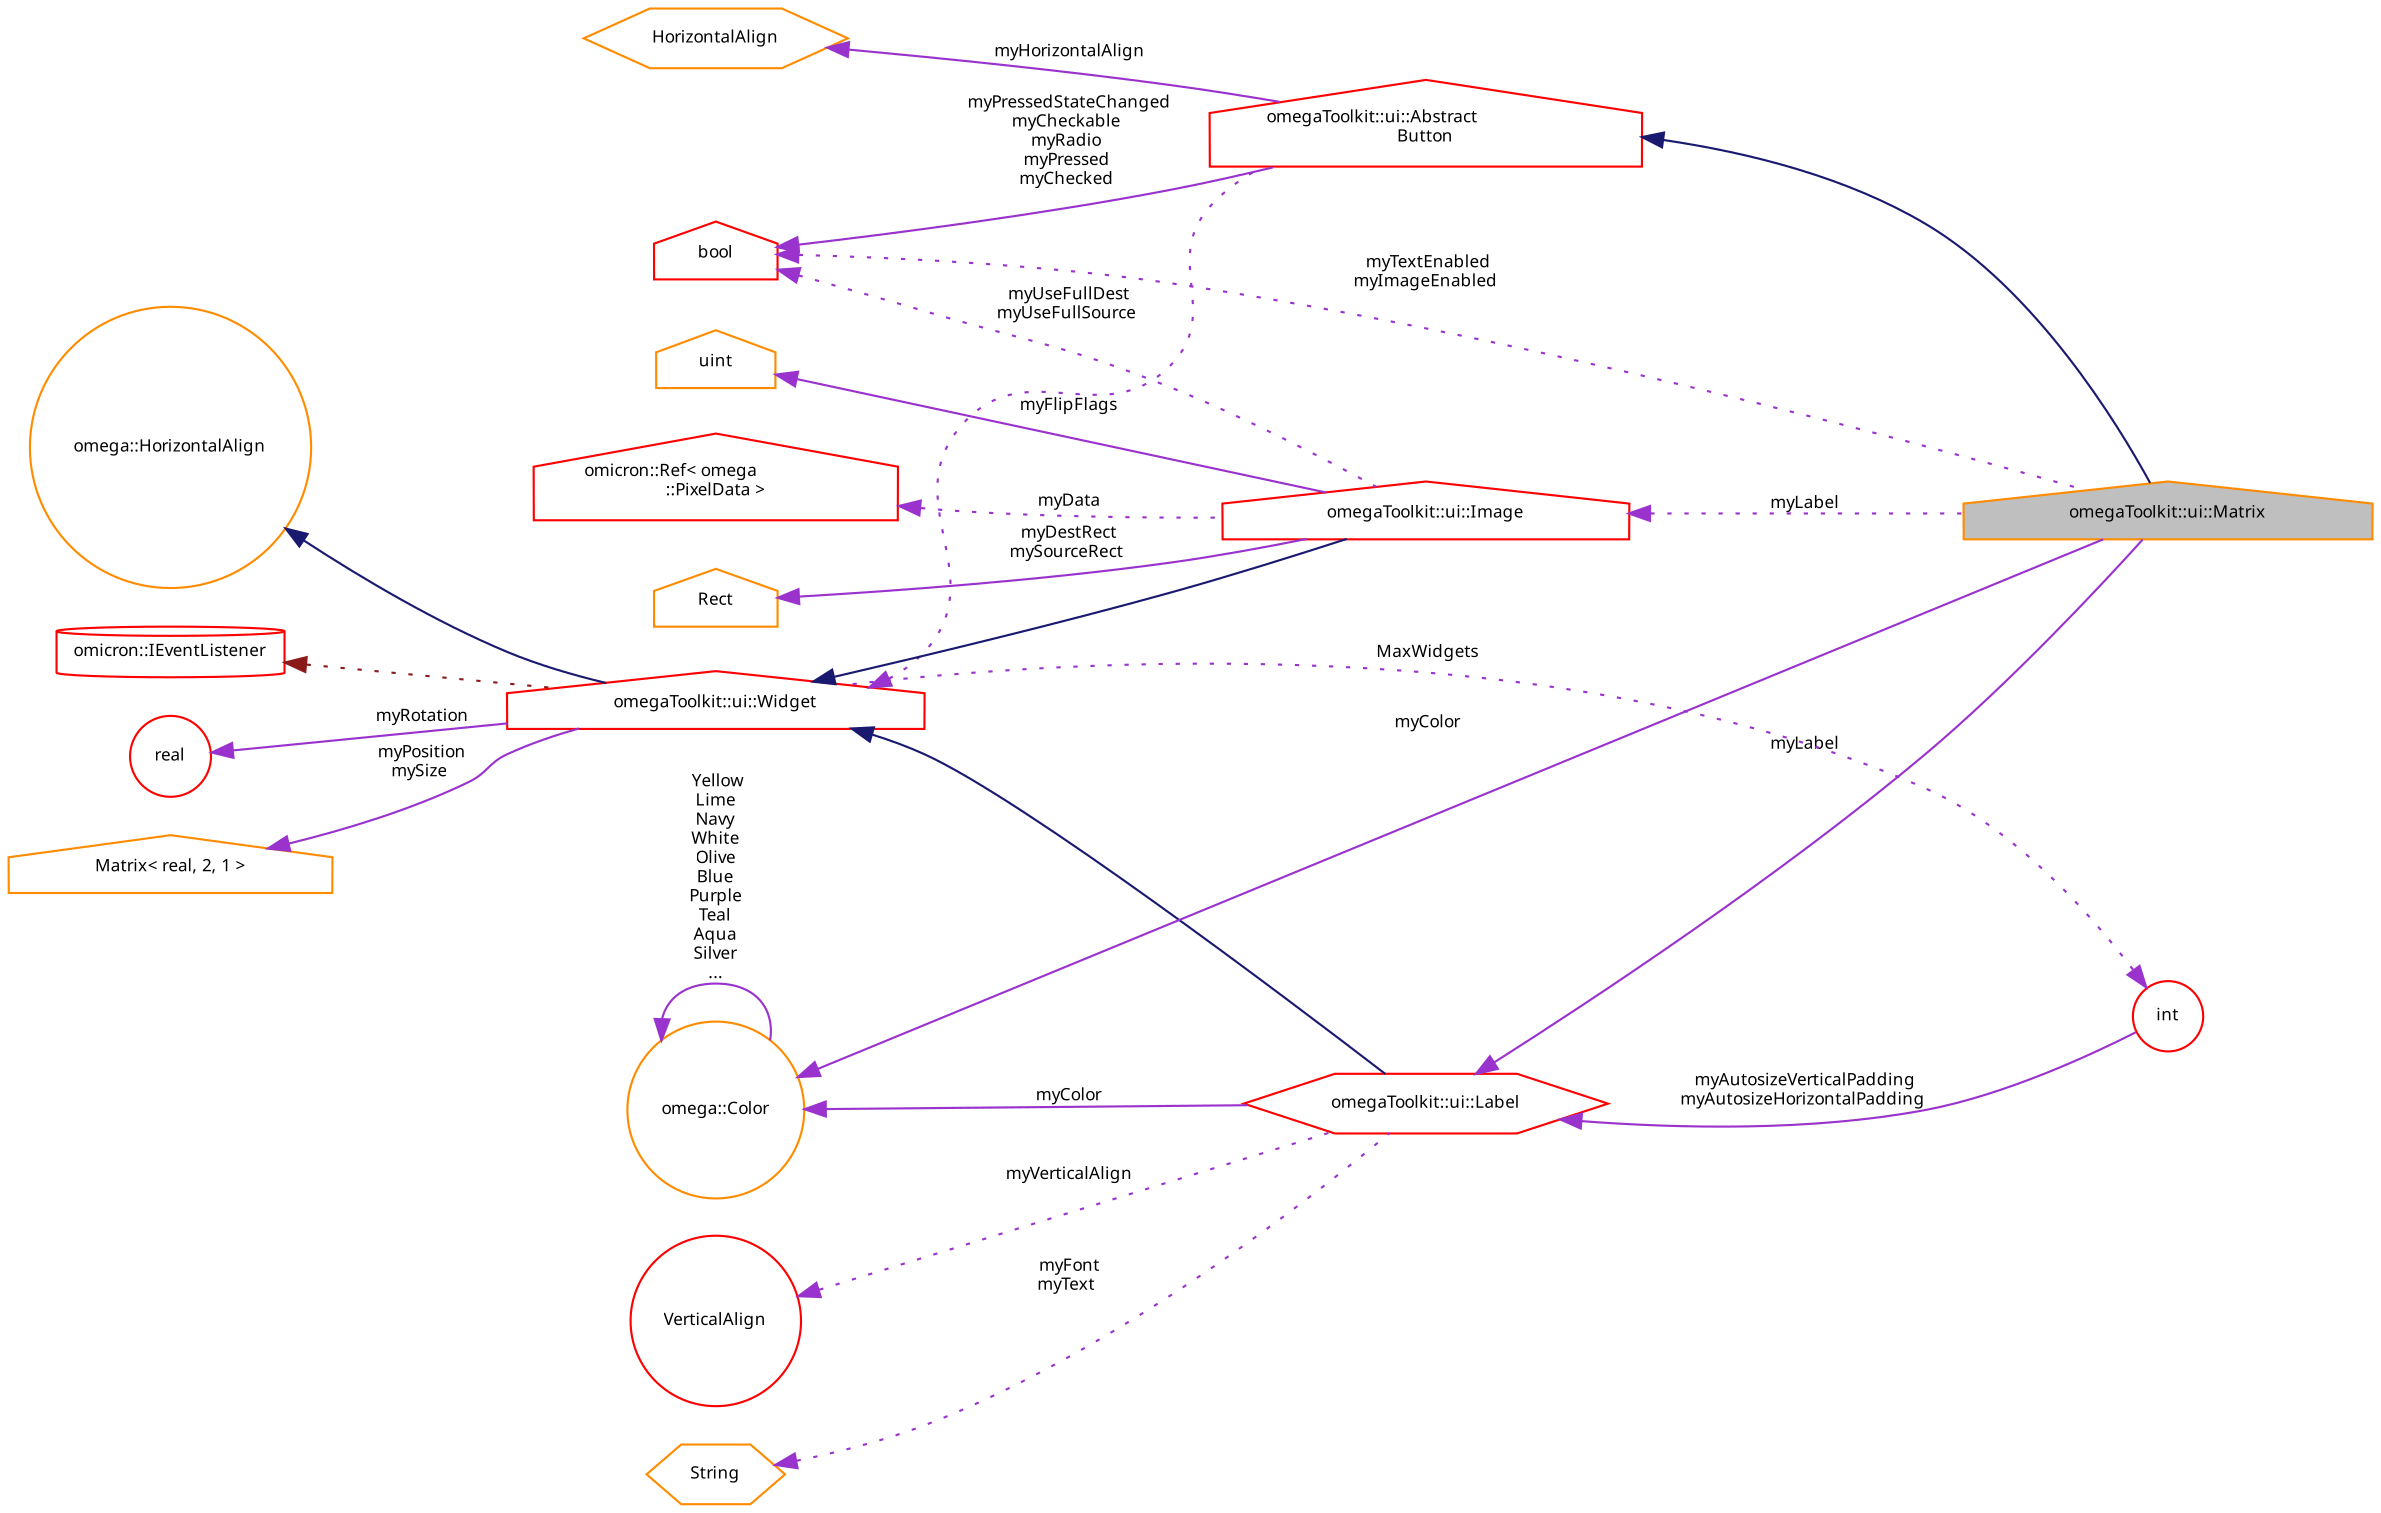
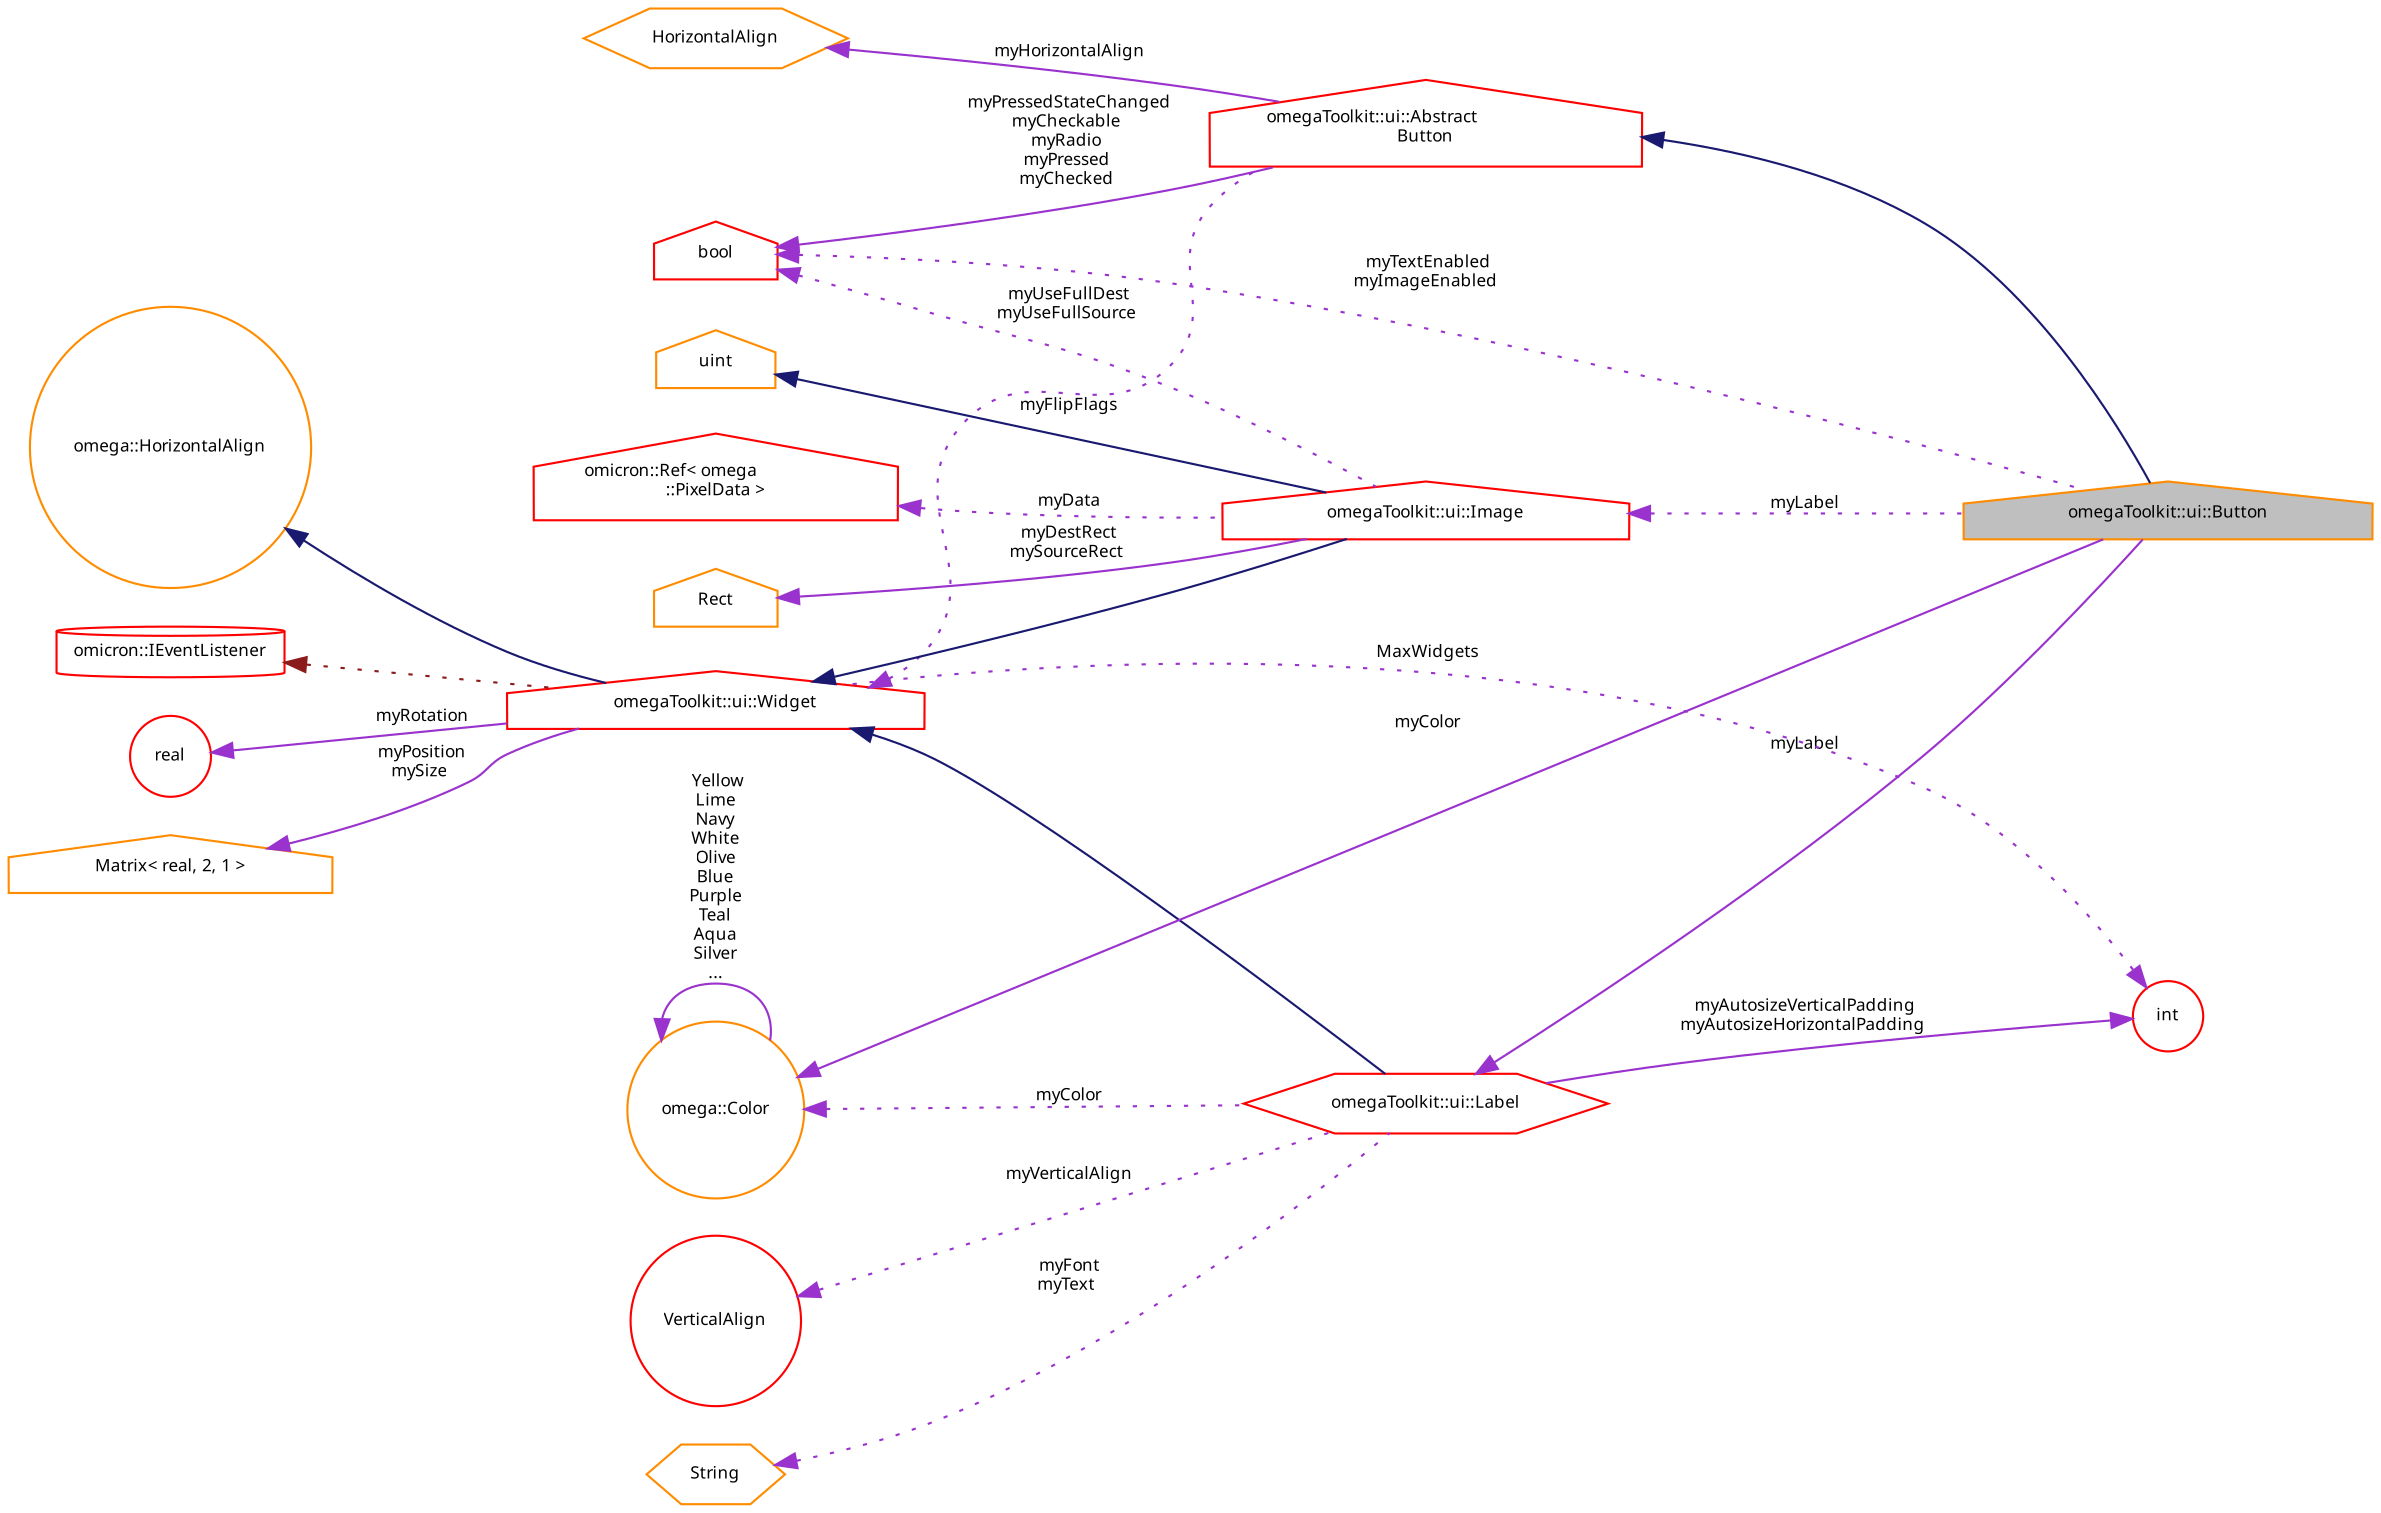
(1062, 436) -> (1062, 436)
(2168, 513) -> (2168, 513)
(1037, 1107) -> (1037, 1107)
(1866, 1119) -> (1828, 1046)
